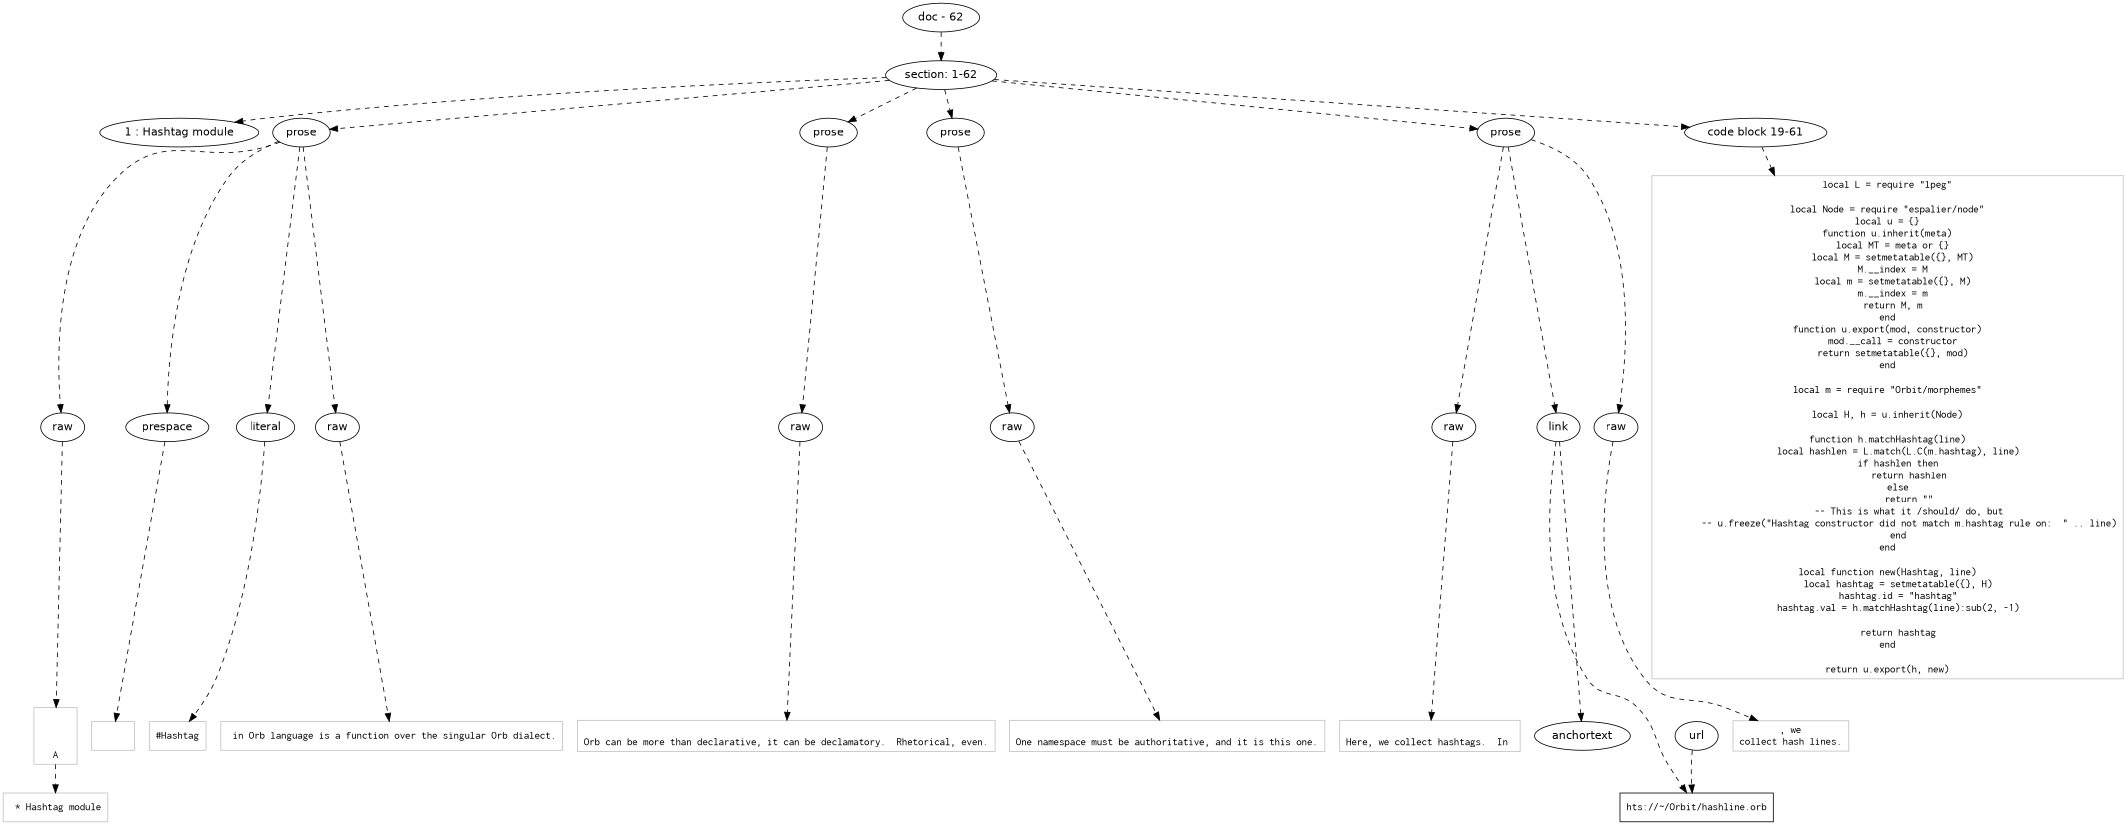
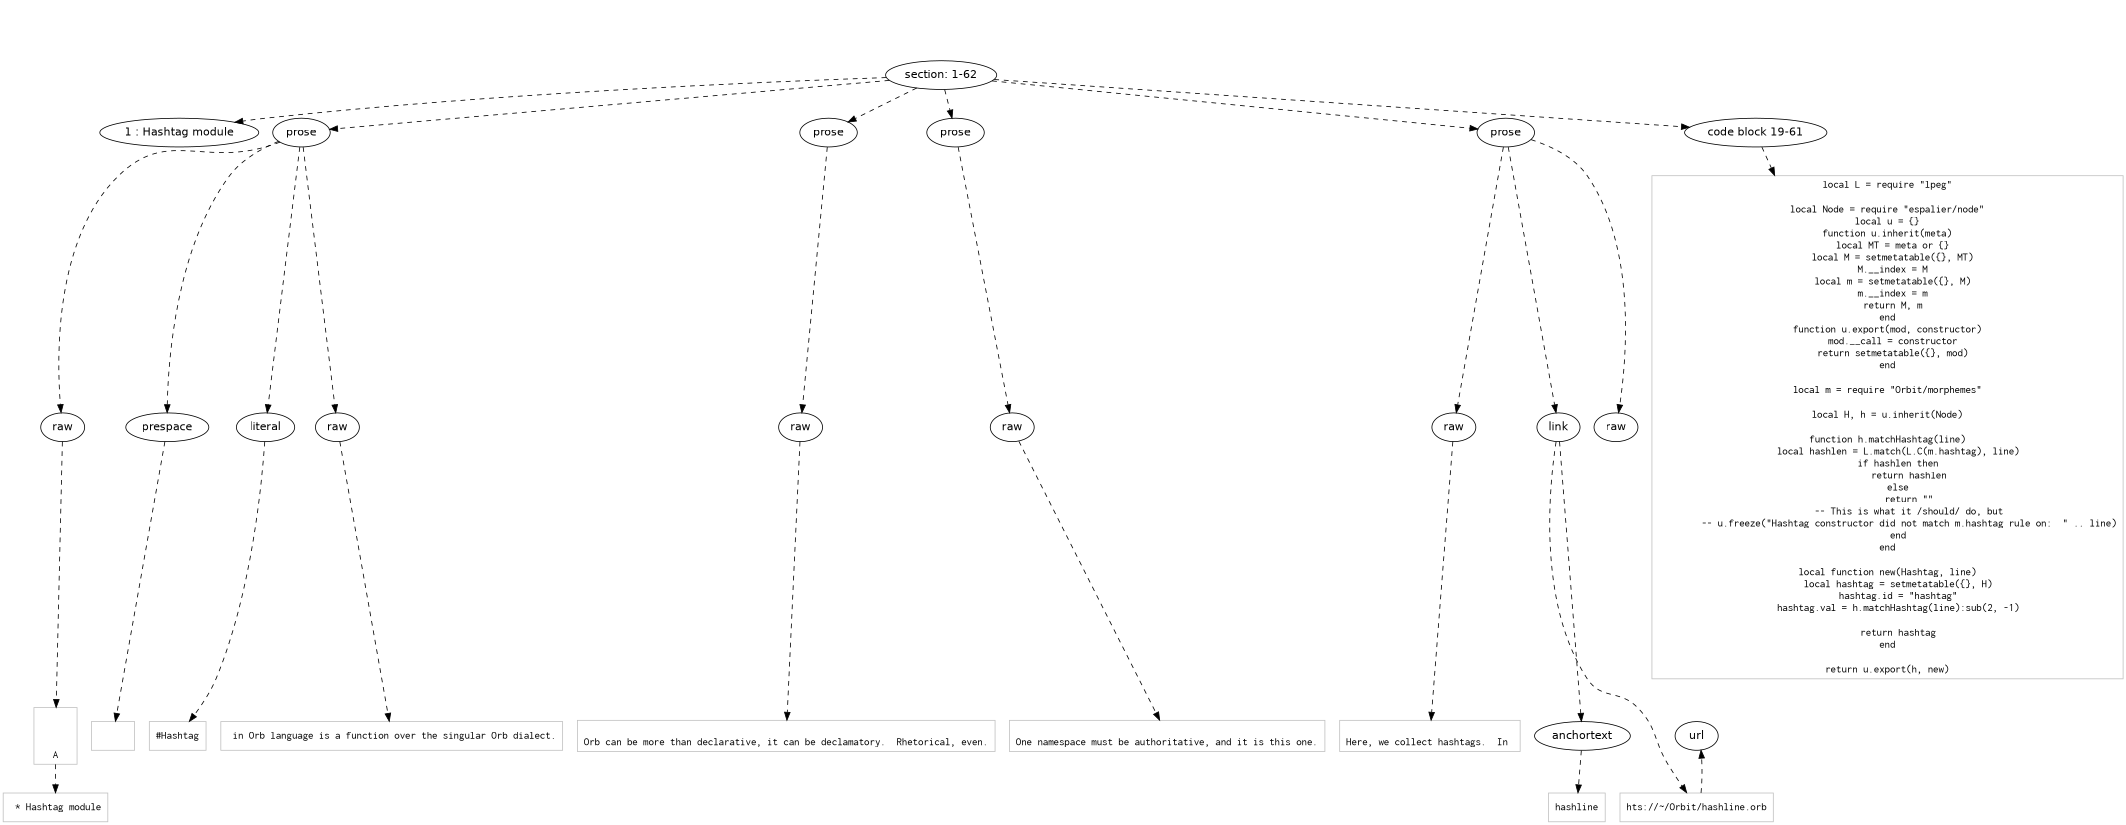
(941, 18) -> none
(1791, 736) -> none
(1691, 767) -> (1702, 776)
none -> (1577, 807)
(1697, 807) -> (1697, 807)
